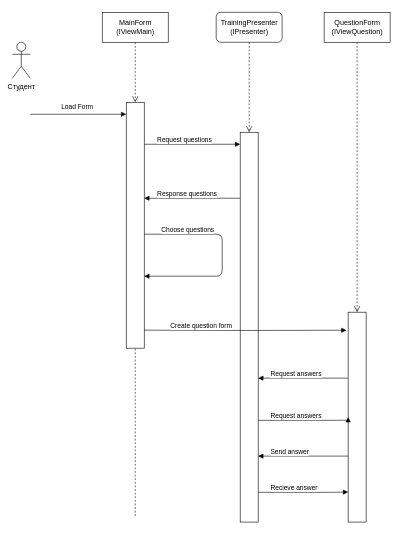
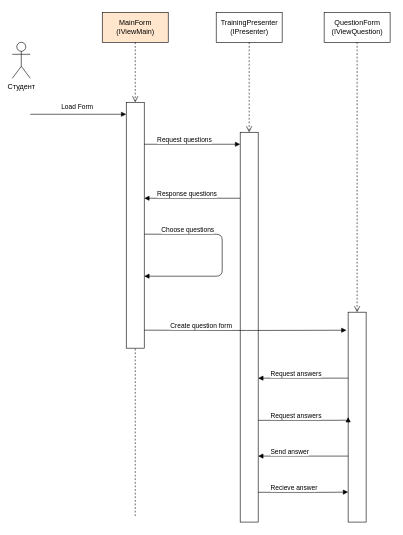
(135, 27) -> (135, 27)
(249, 27) -> (249, 27)
